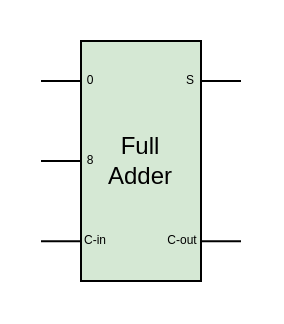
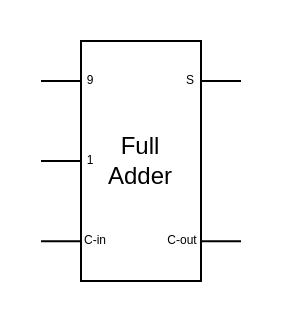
(91, 81) -> (91, 81)
(91, 161) -> (91, 161)
(141, 161) -> (141, 161)
